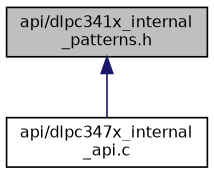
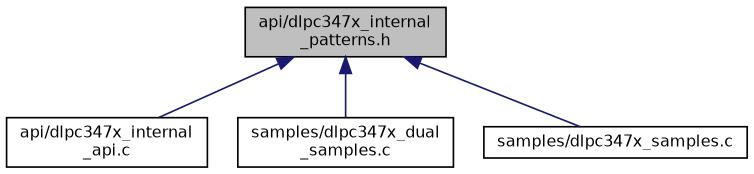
(107, 32) -> (346, 32)
none -> (346, 142)
none -> (616, 142)
